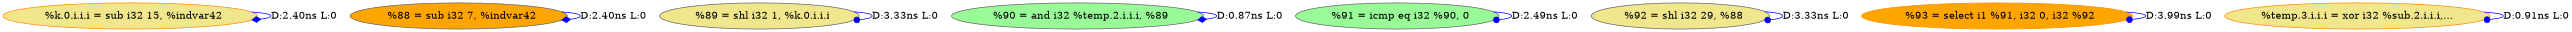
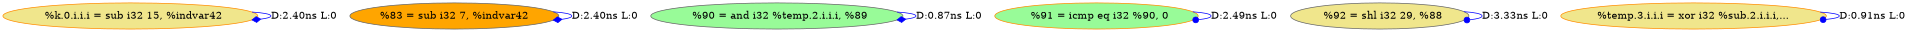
(459, 16) -> (454, 16)
(759, 16) -> none
(1397, 16) -> (1096, 16)
(1997, 16) -> none
